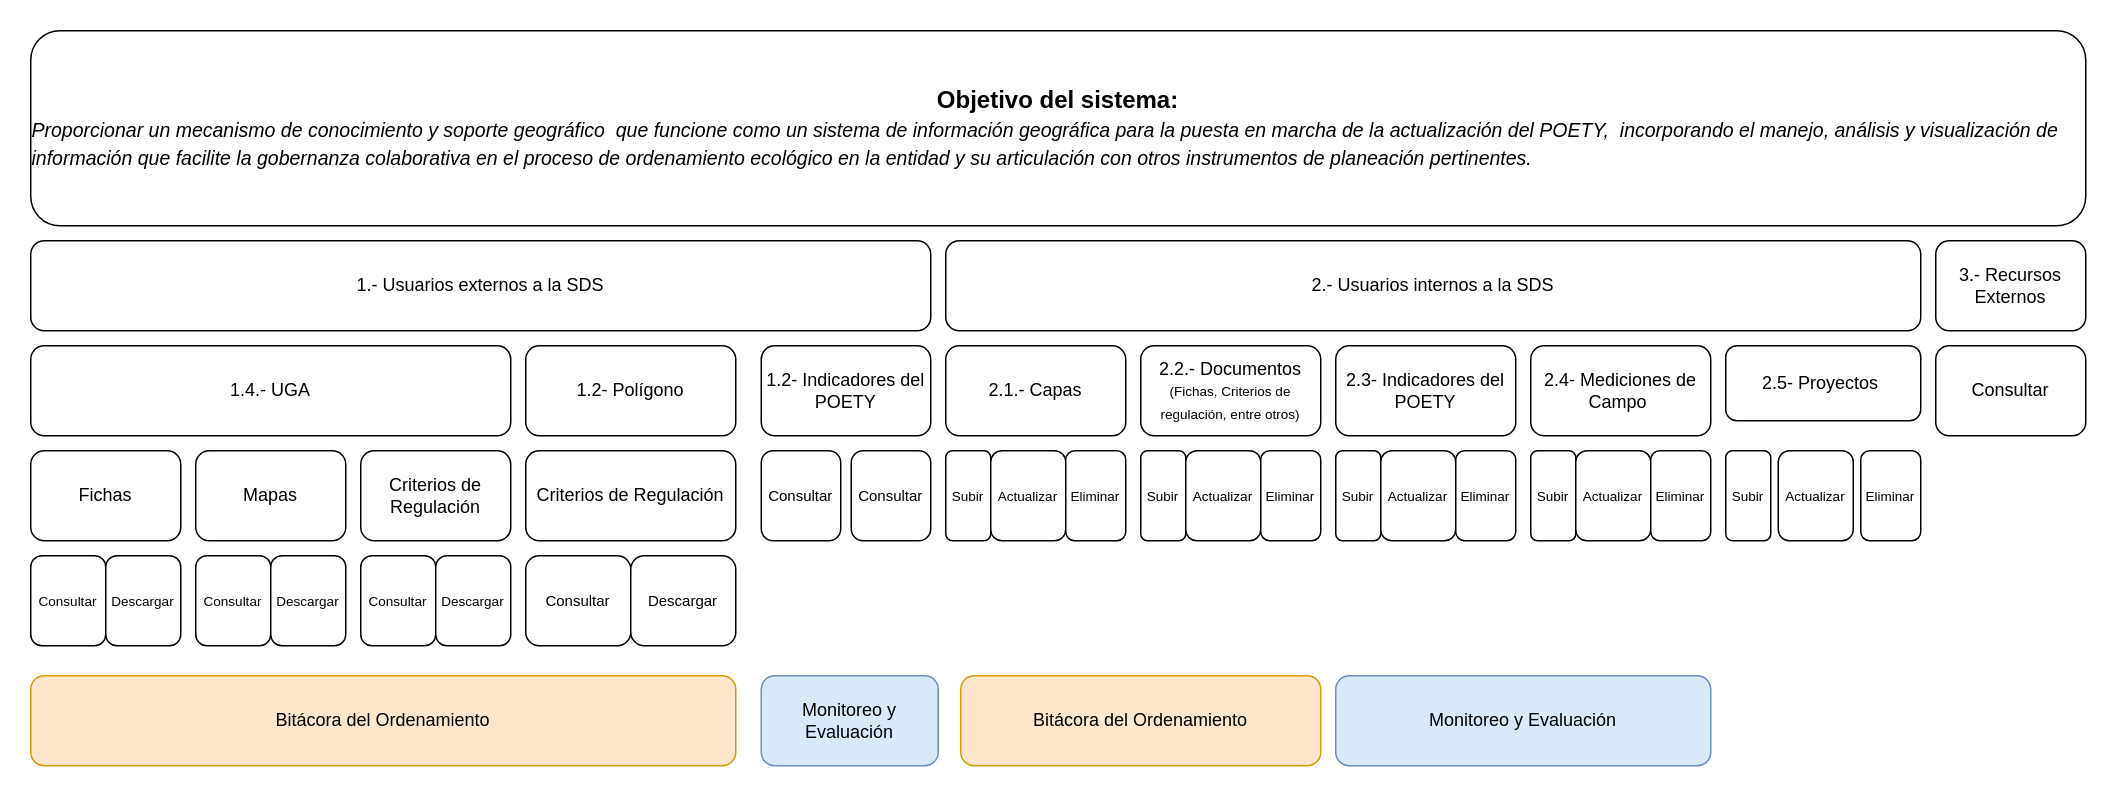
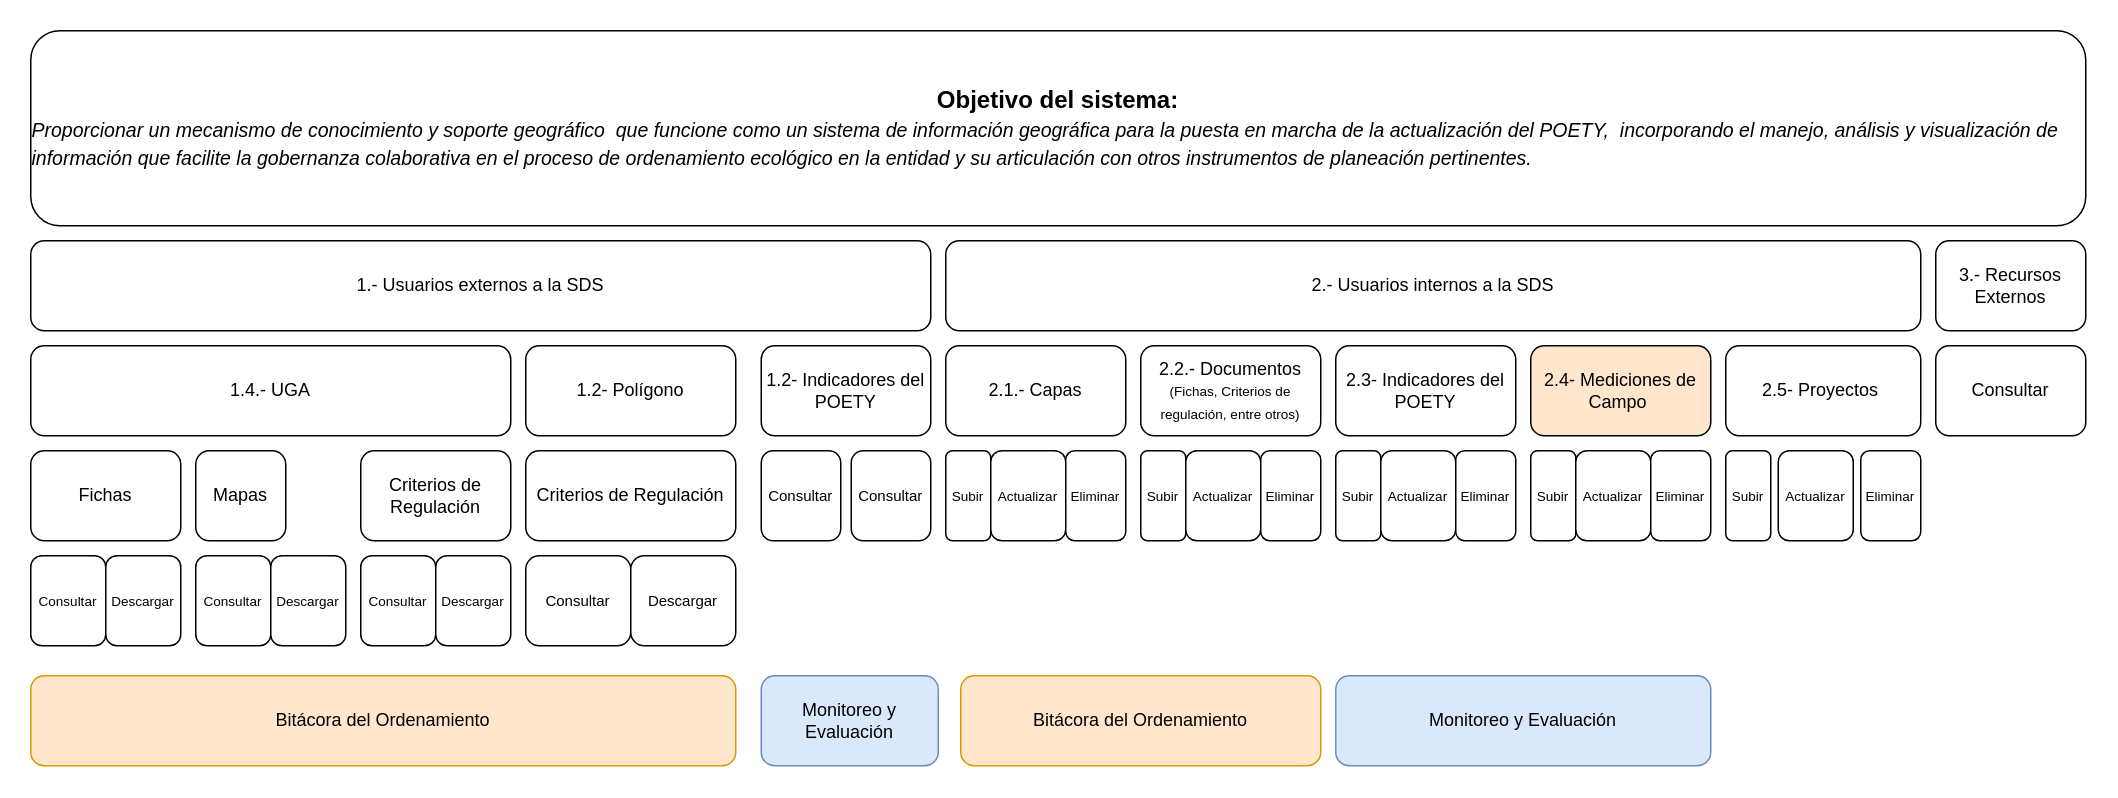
(1823, 383) -> (1823, 391)
(1621, 391) -> (1621, 391)
(271, 496) -> (241, 496)
